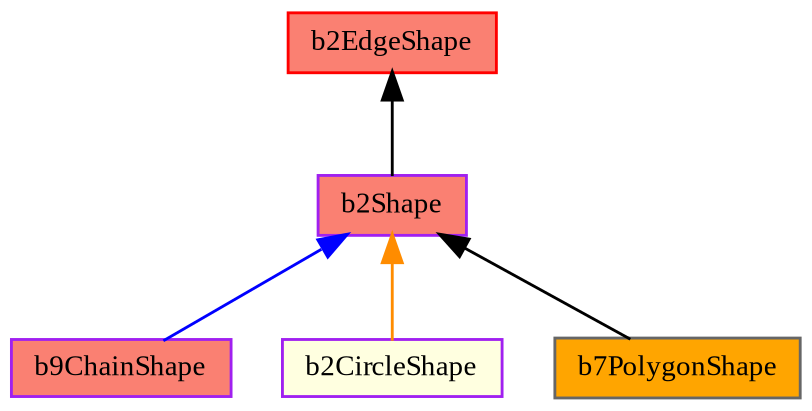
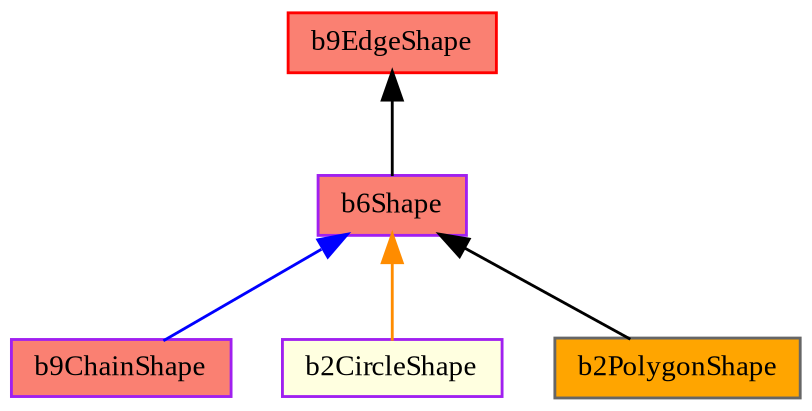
(392, 43) -> (392, 43)
(392, 205) -> (392, 205)
(678, 368) -> (678, 368)
